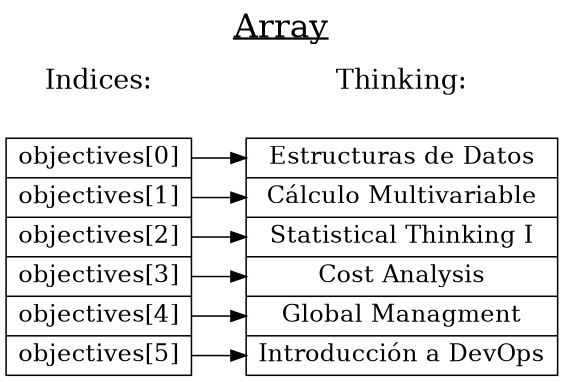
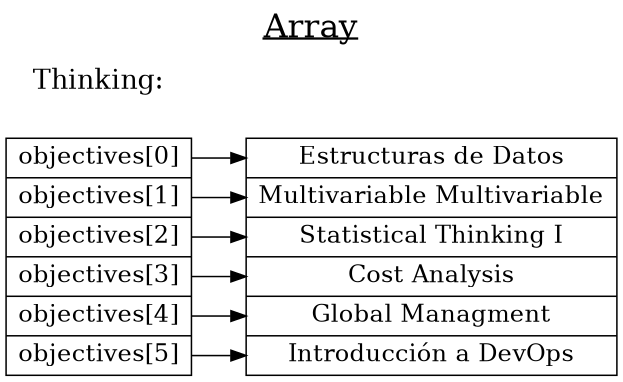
(99, 82) -> none
(402, 196) -> (432, 196)
